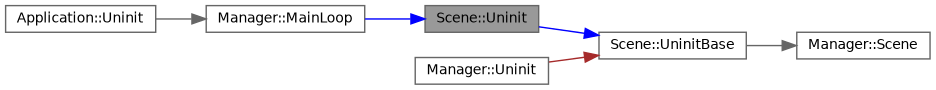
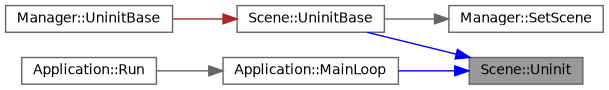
(81, 19) -> (89, 71)
(285, 19) -> (311, 71)
(562, 30) -> (412, 43)
(863, 46) -> (526, 19)
(482, 71) -> (89, 19)
